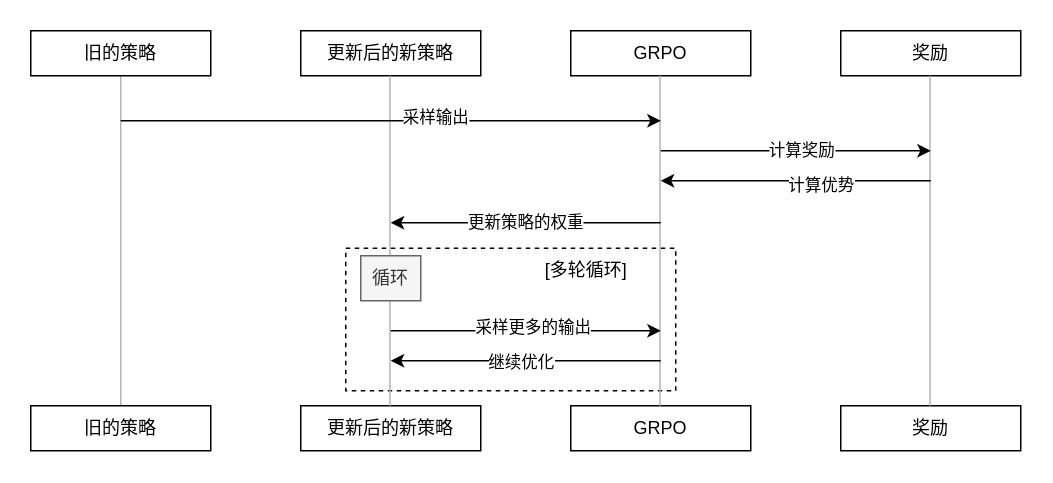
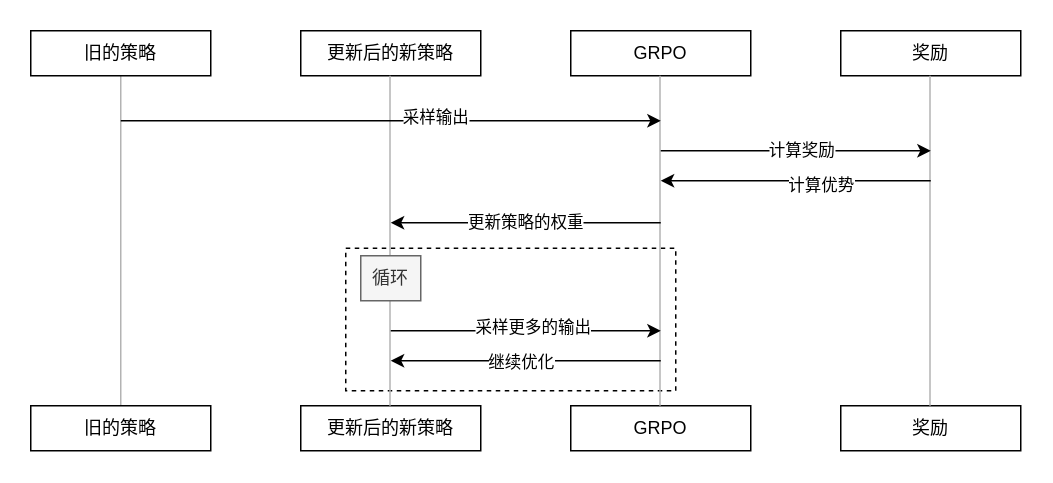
(586, 271) -> none
